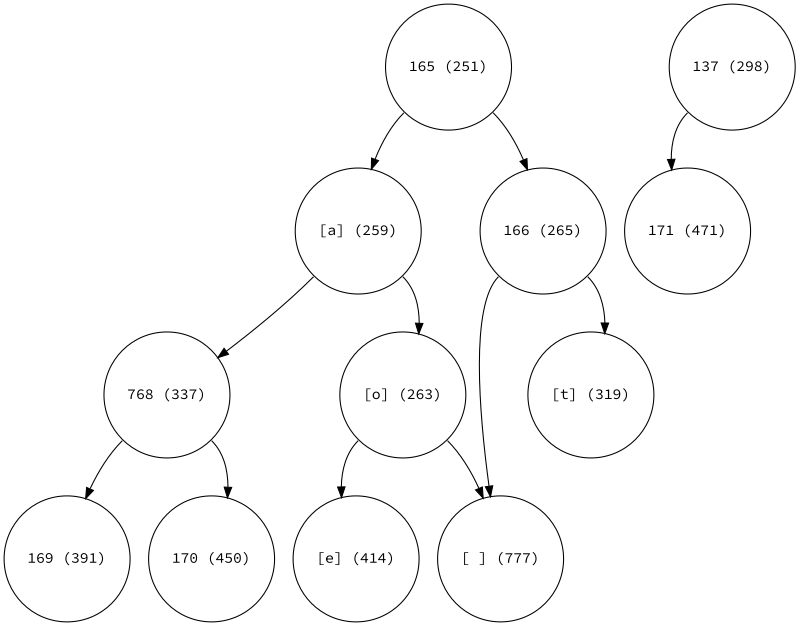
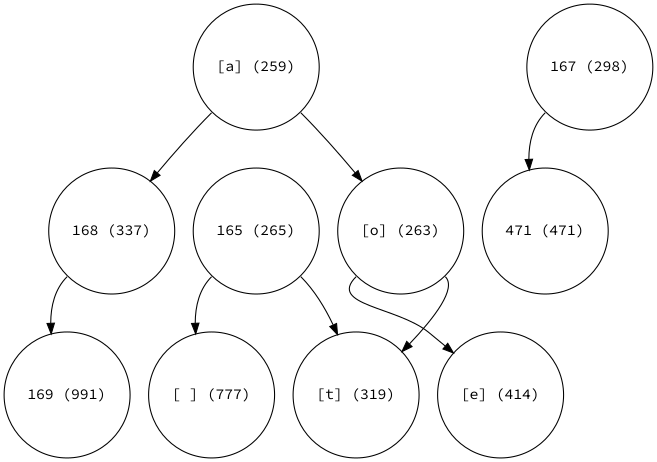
(449, 67) -> none
(732, 67) -> (590, 67)
(543, 231) -> (256, 231)
(688, 231) -> (545, 231)
(167, 395) -> (112, 231)
(465, 463) -> (436, 313)
(67, 559) -> (67, 395)
(212, 559) -> none
